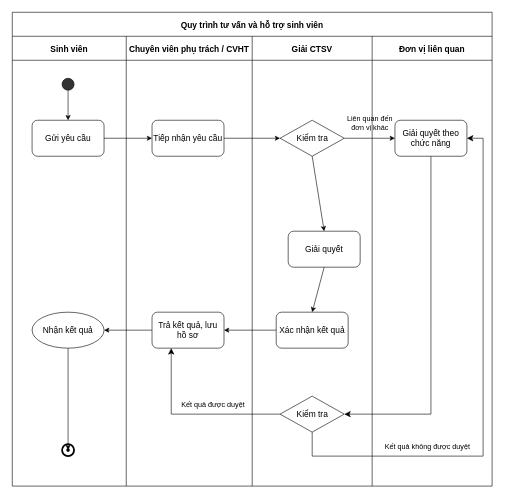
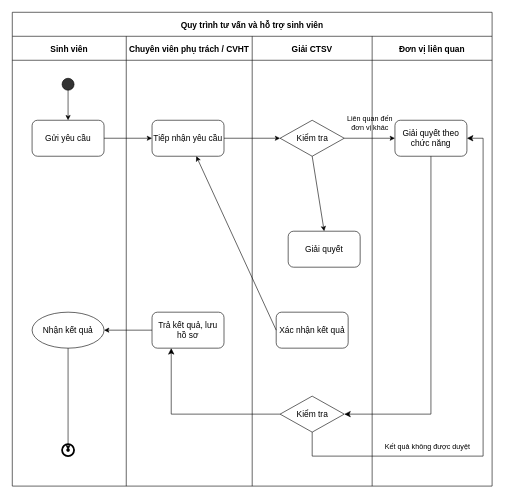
(319, 288) -> none
(229, 330) -> (237, 245)
(213, 405) -> none
